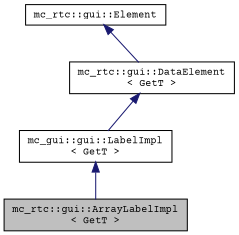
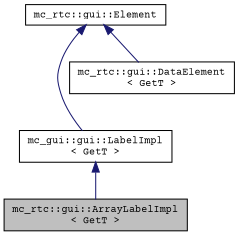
(121, 116) -> (58, 82)
